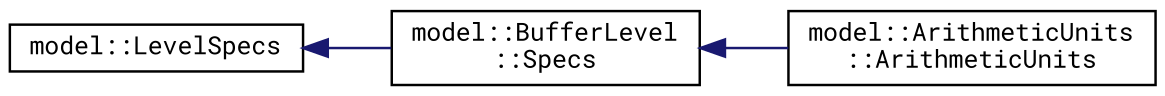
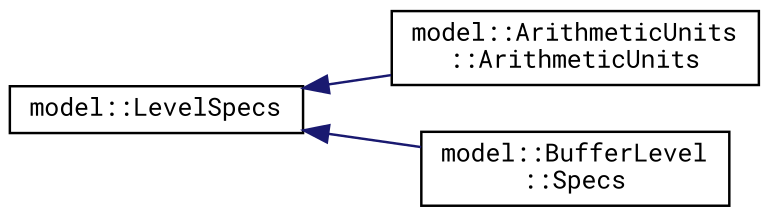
(757, 48) -> (360, 80)
